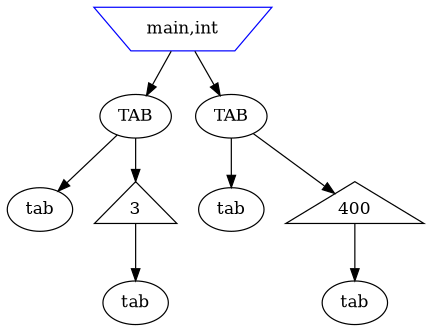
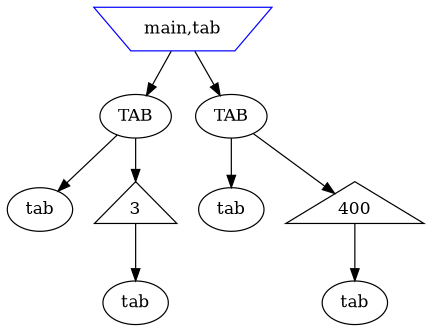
(183, 29) -> (183, 29)
